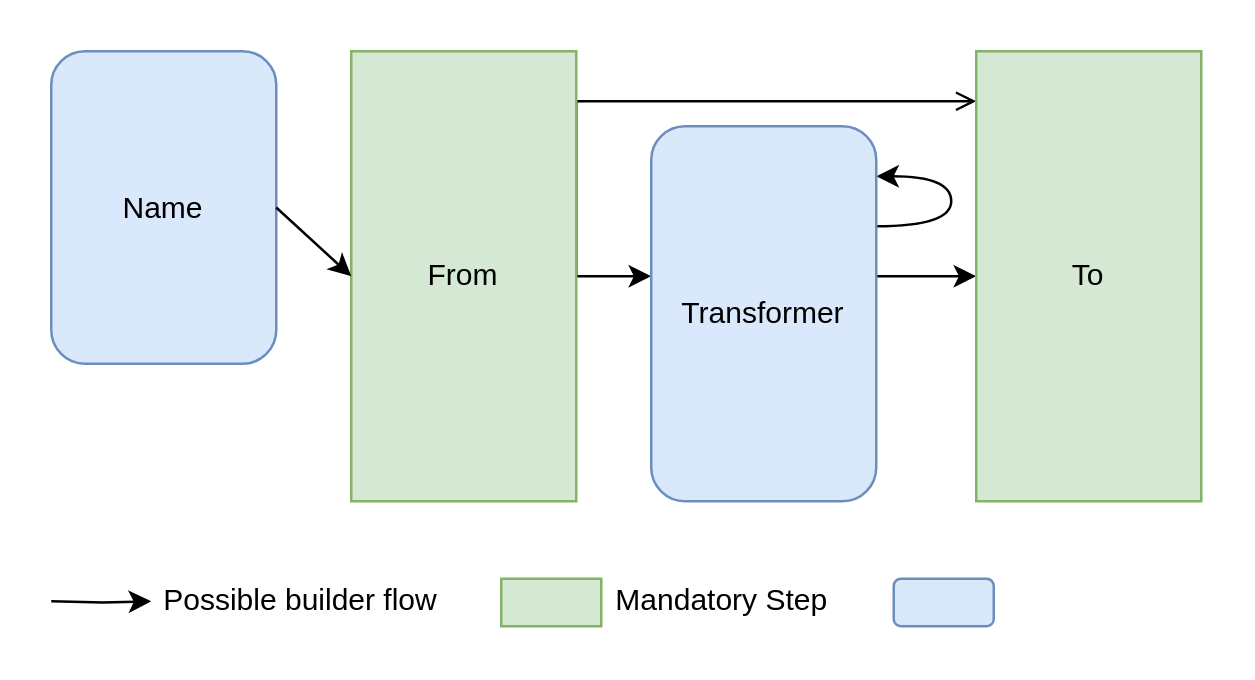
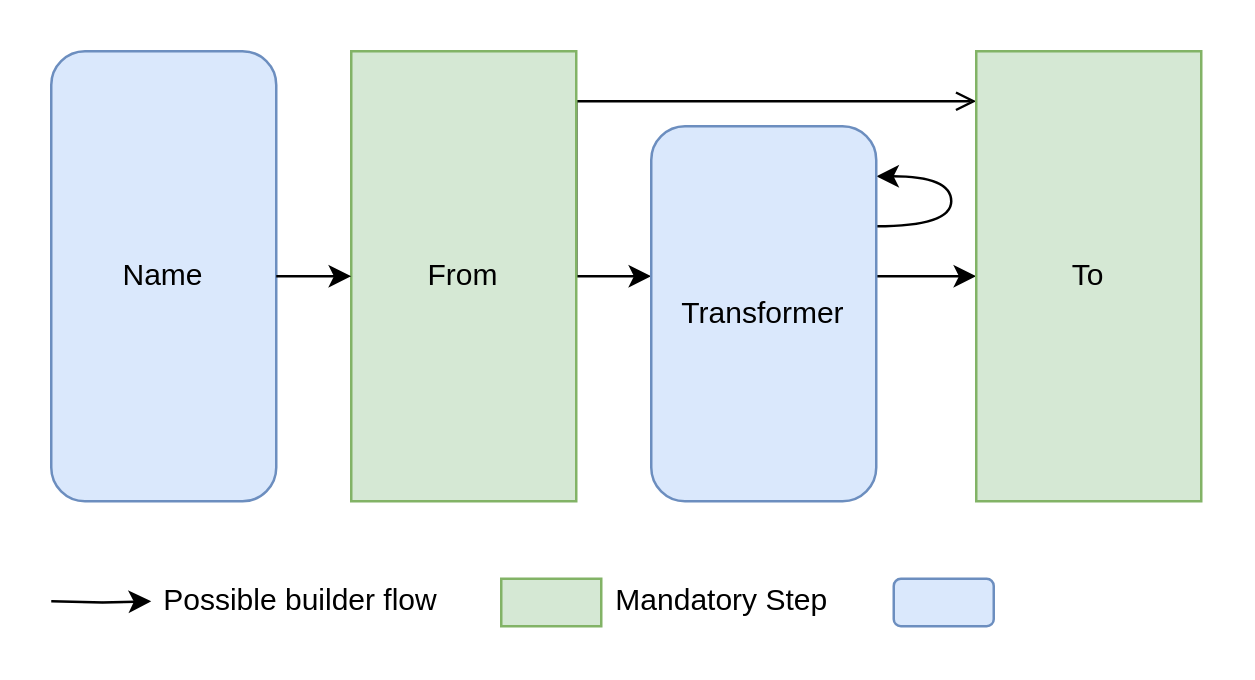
(164, 208) -> (164, 276)
